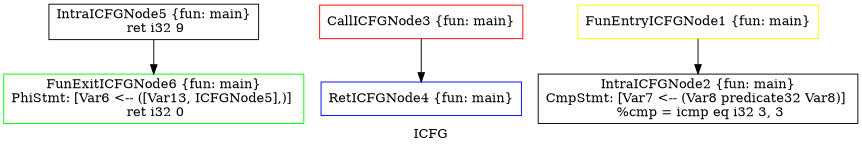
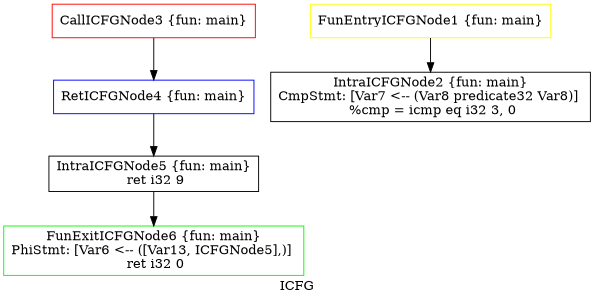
(698, 112) -> (431, 110)
none -> (154, 130)
